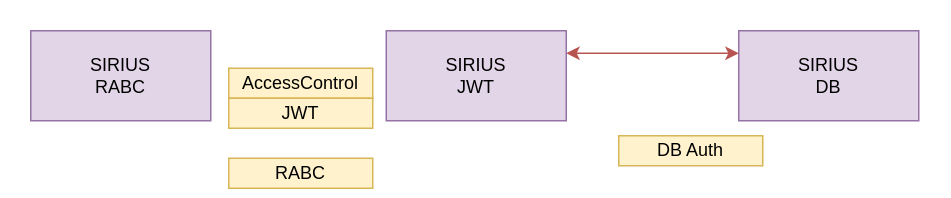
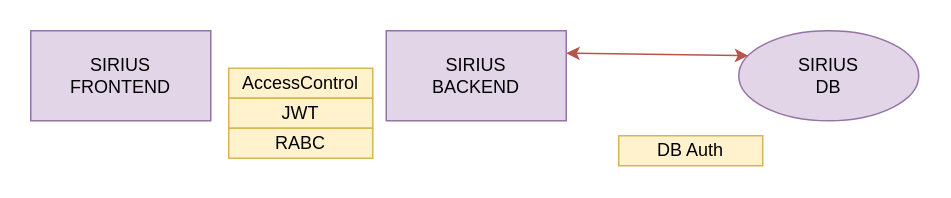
(121, 76) -> (121, 76)
(476, 76) -> (476, 76)
(829, 76) -> (829, 76)
(301, 173) -> (301, 143)
